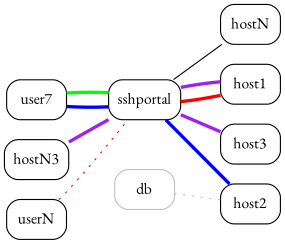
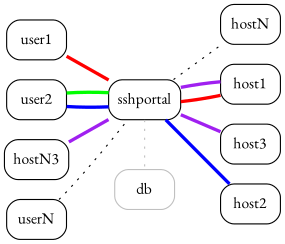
none -> (37, 40)
(198, 62) -> (198, 62)
(37, 100) -> (37, 100)
(94, 161) -> (94, 161)
(197, 197) -> (145, 145)
